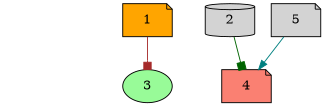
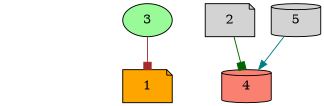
(230, 20) -> (230, 20)
(296, 20) -> (296, 20)
(147, 49) -> (147, 49)
(246, 86) -> (246, 86)
